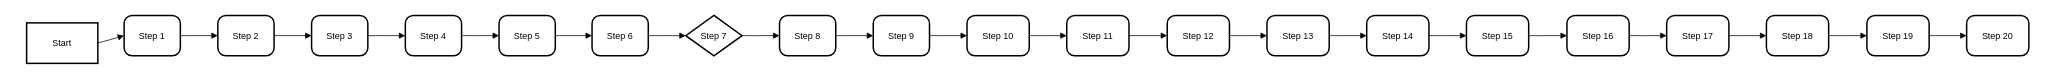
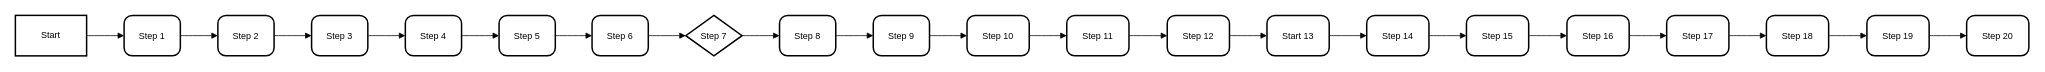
(1298, 36) -> (1298, 36)
(62, 43) -> (51, 36)
